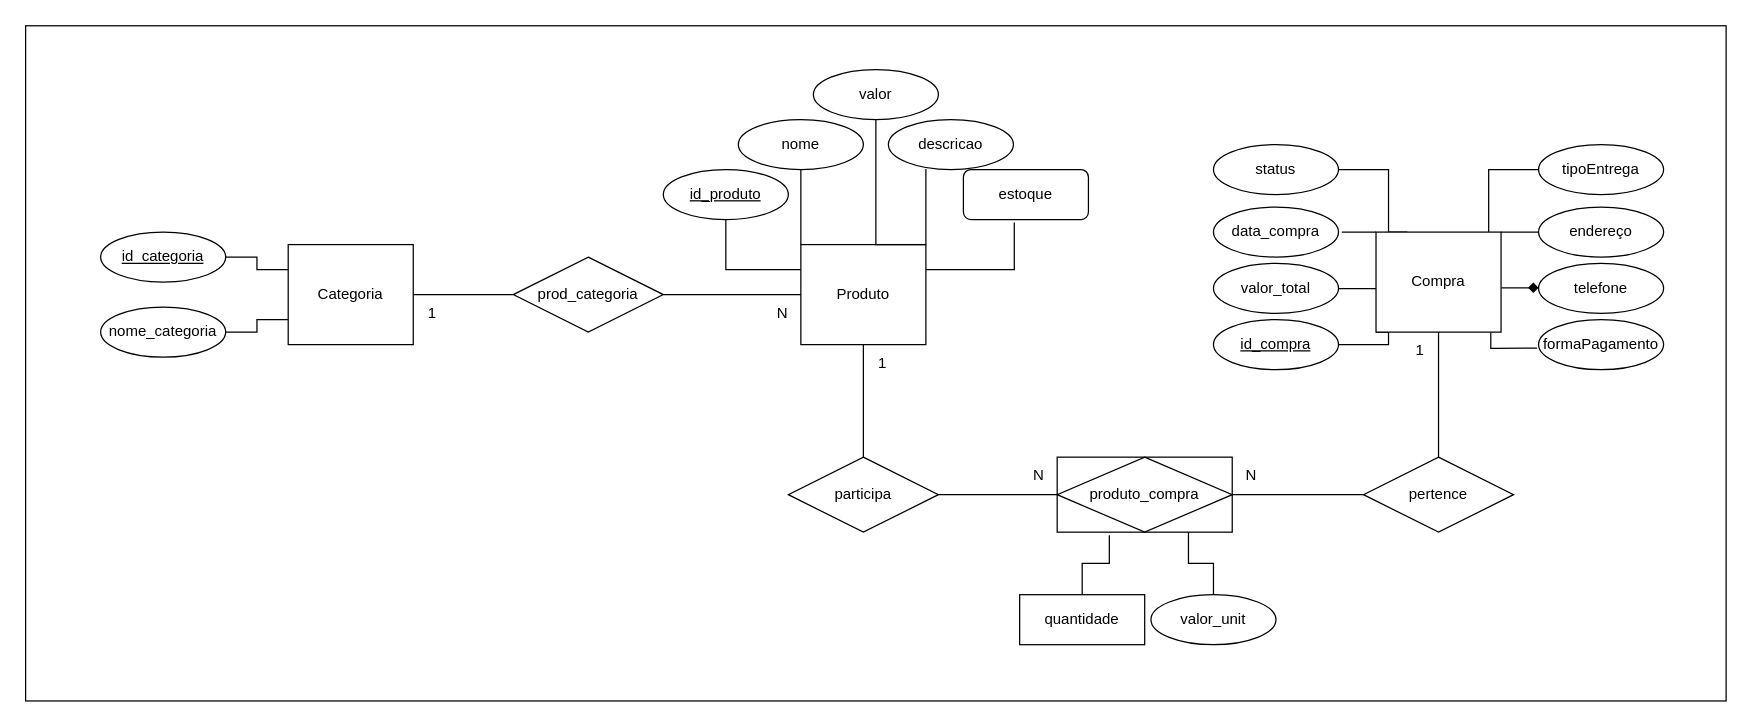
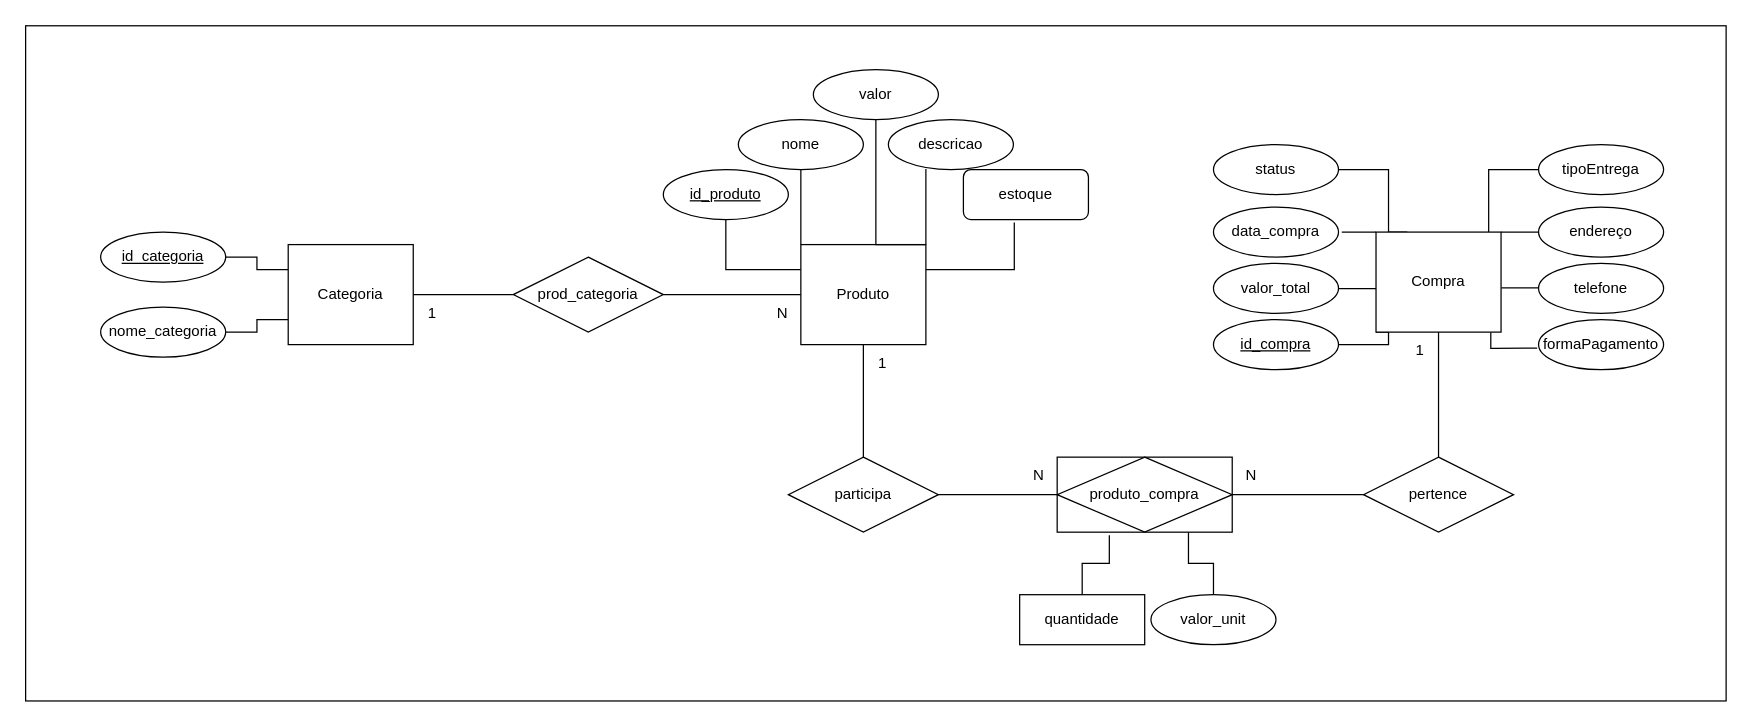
(1527, 288) -> (1532, 288)
